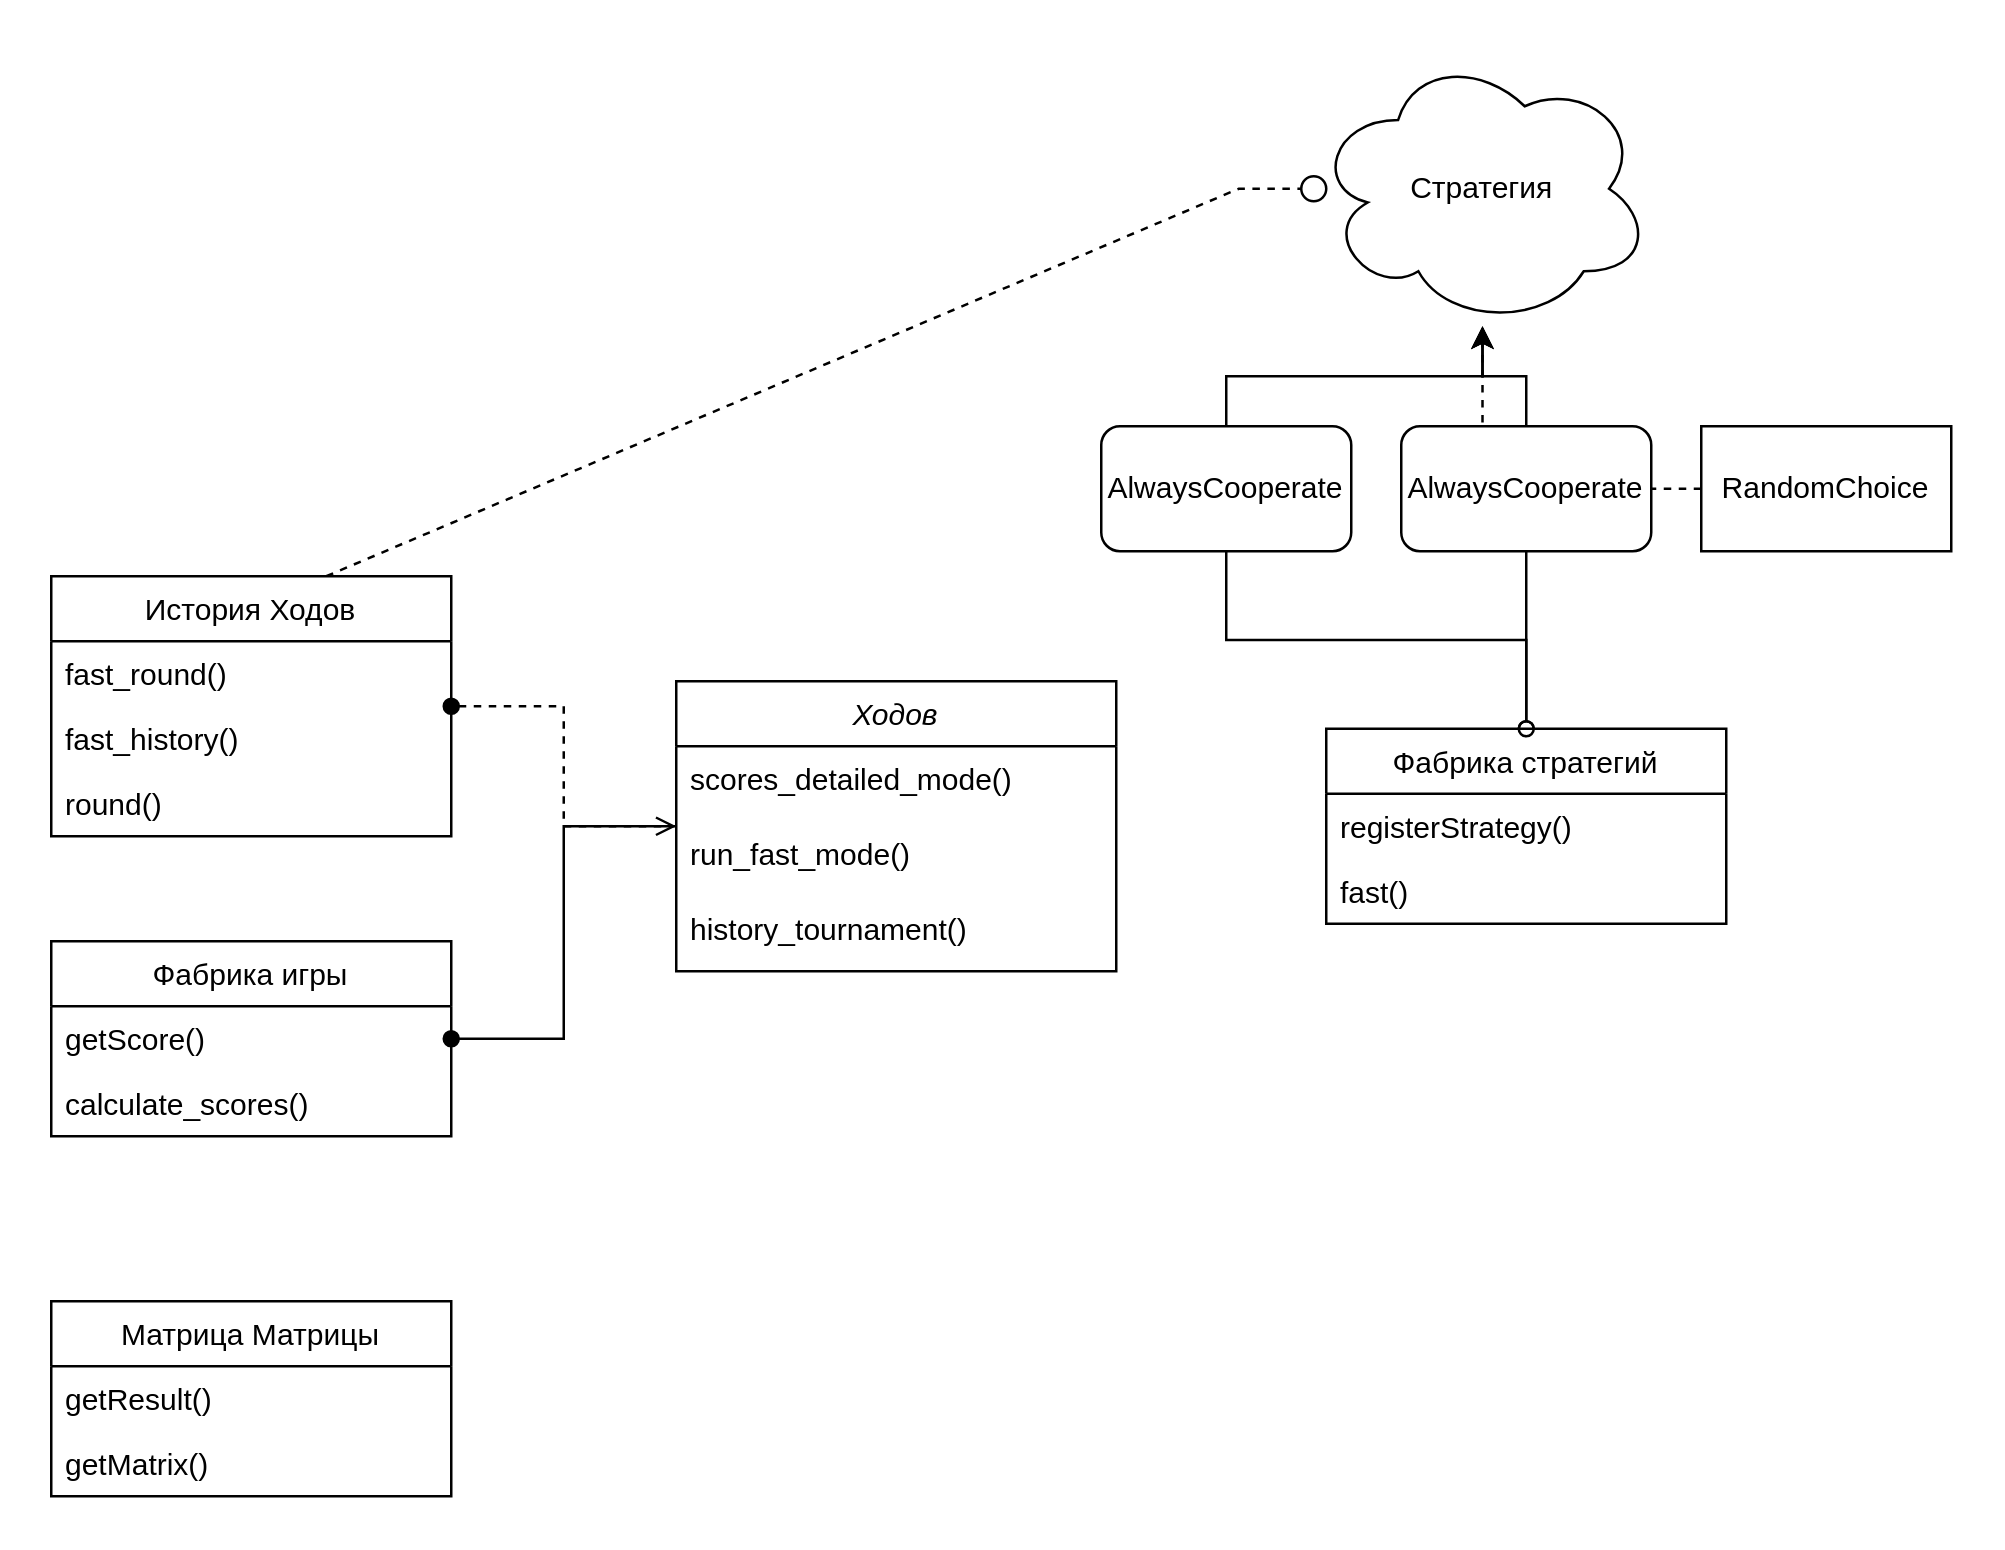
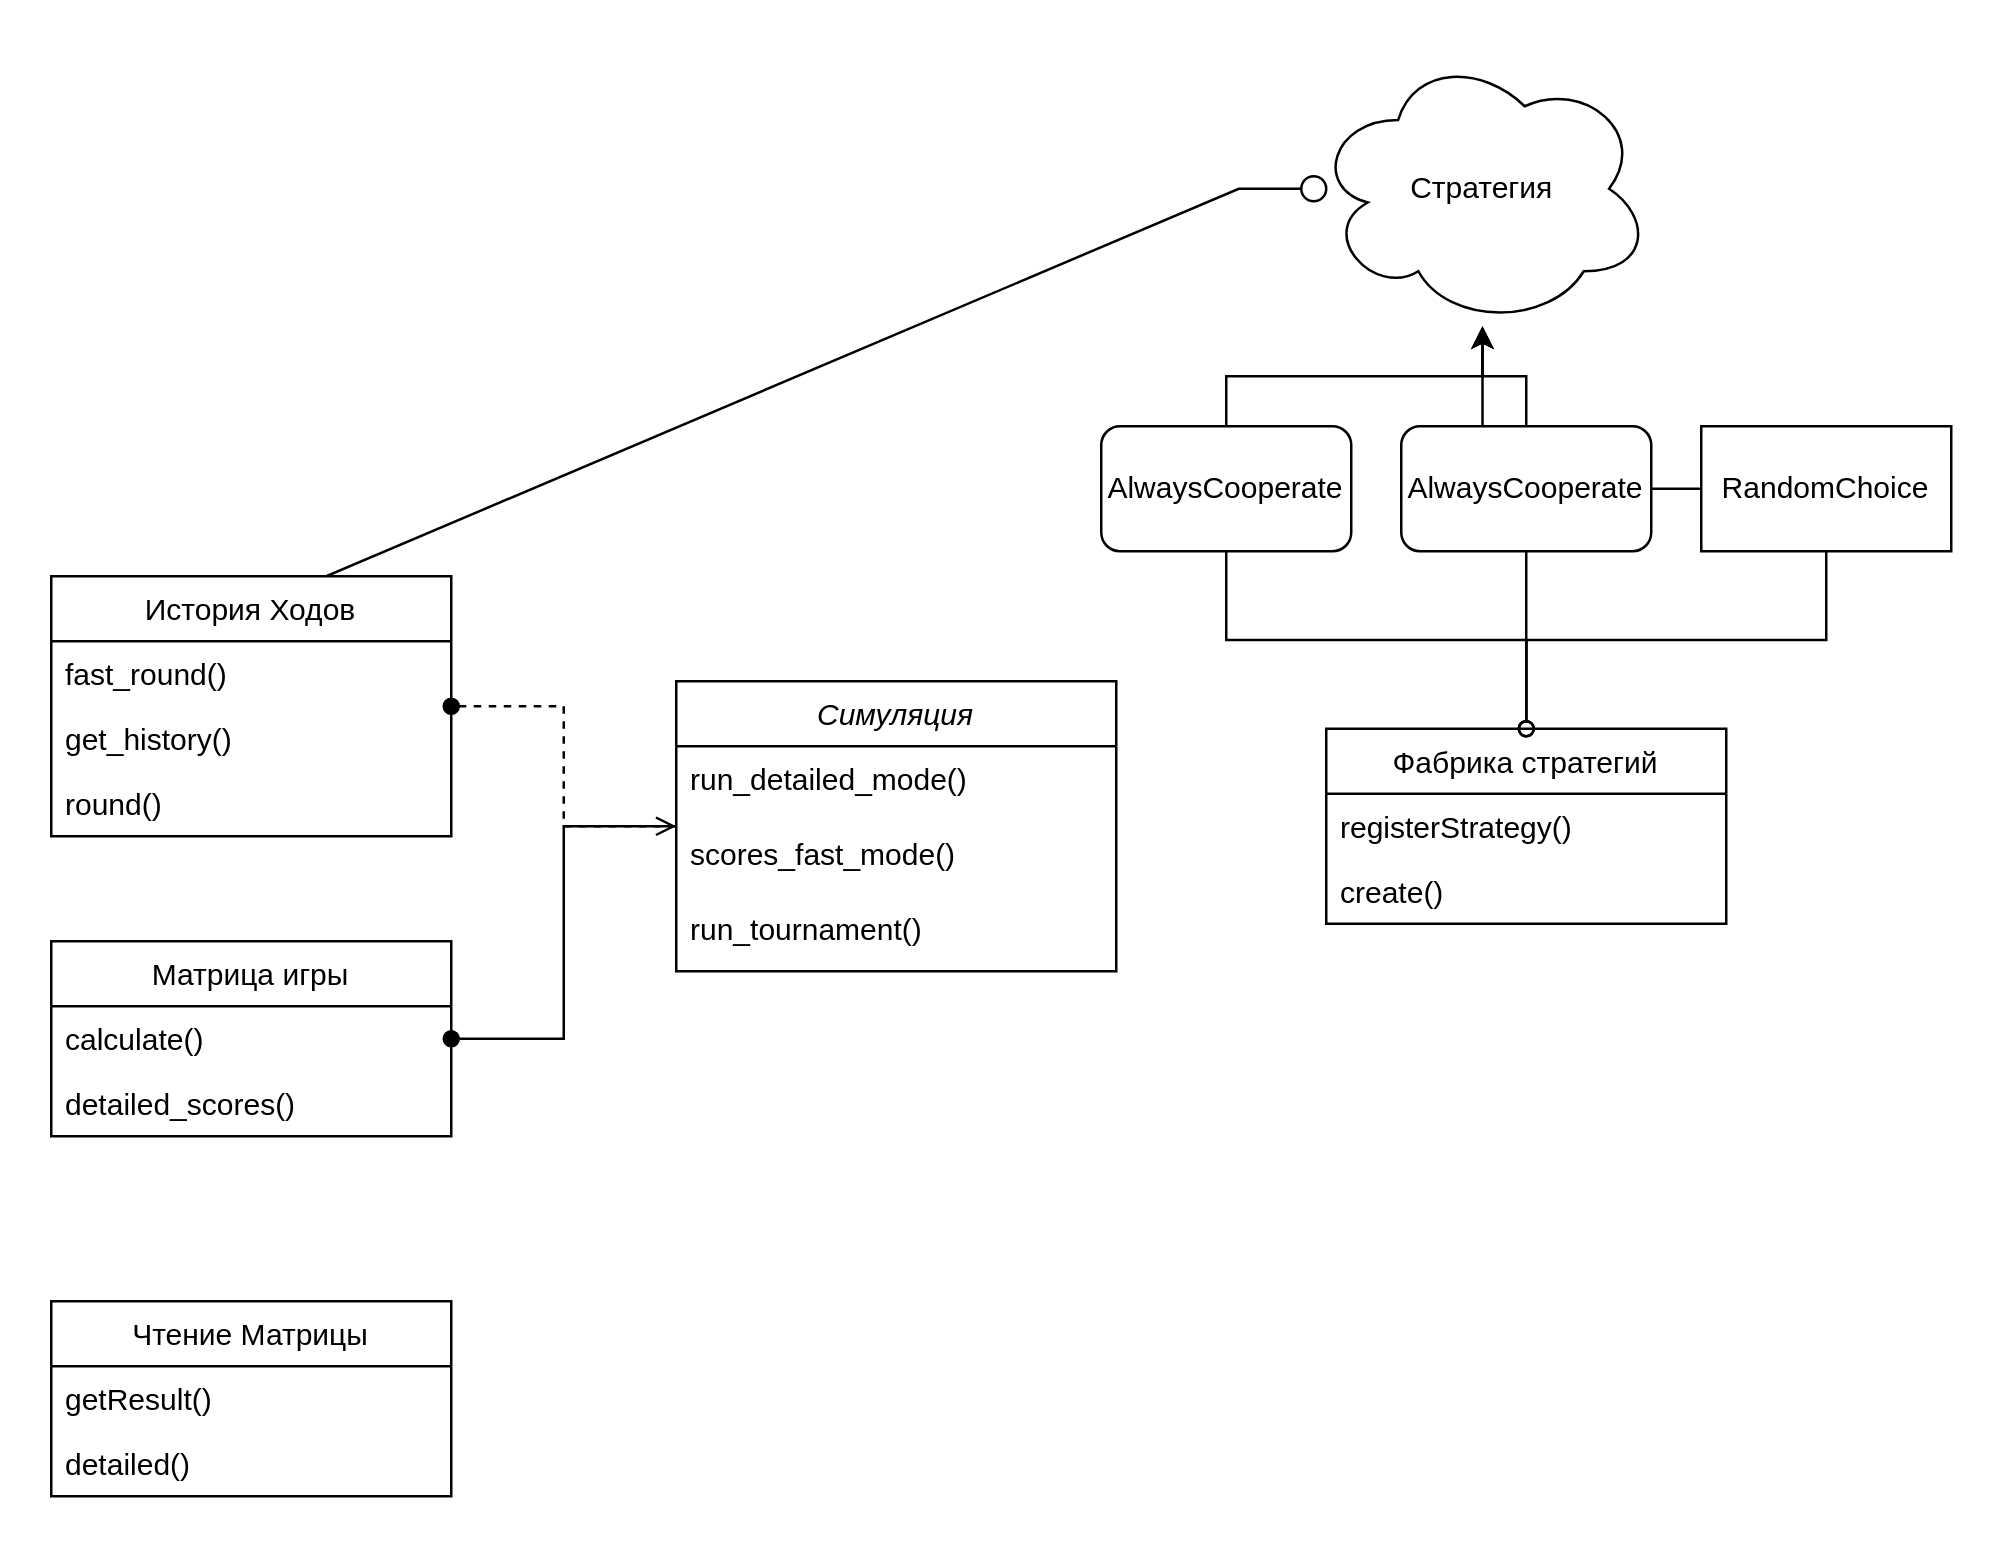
(811, 371) -> (811, 371)
(1483, 401) -> (1483, 401)
none -> (1723, 640)
(895, 715) -> (895, 715)
(179, 740) -> (170, 740)
(867, 780) -> (842, 780)
(816, 855) -> (841, 855)
(1390, 893) -> (1407, 893)
(854, 930) -> (824, 930)
(250, 975) -> (250, 975)
(149, 1040) -> (150, 1040)
(208, 1105) -> (200, 1105)
(250, 1335) -> (250, 1335)
(154, 1465) -> (141, 1465)
